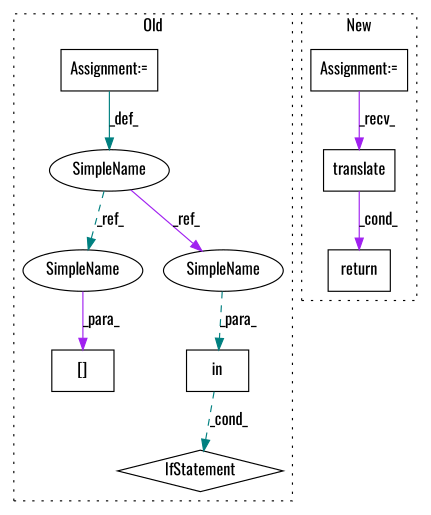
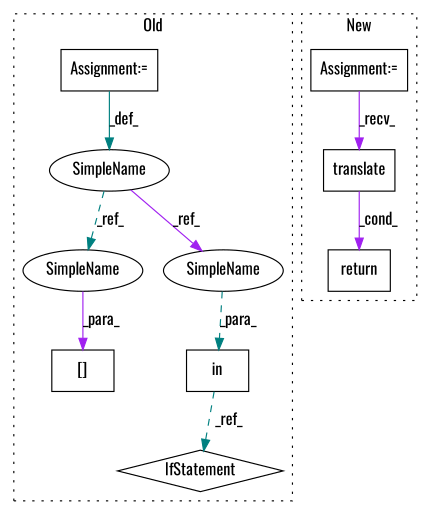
(229, 421) -> (229, 421)
